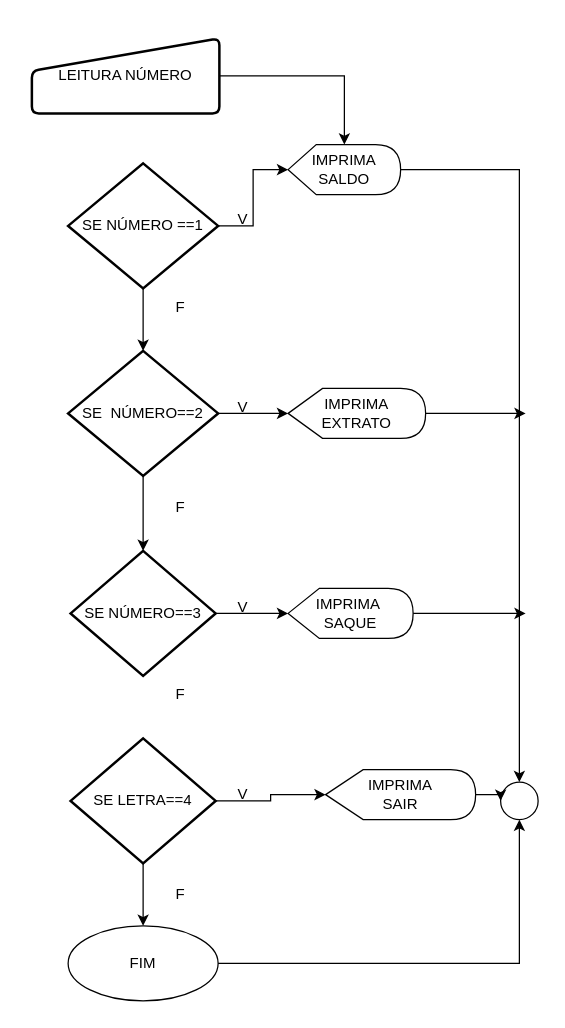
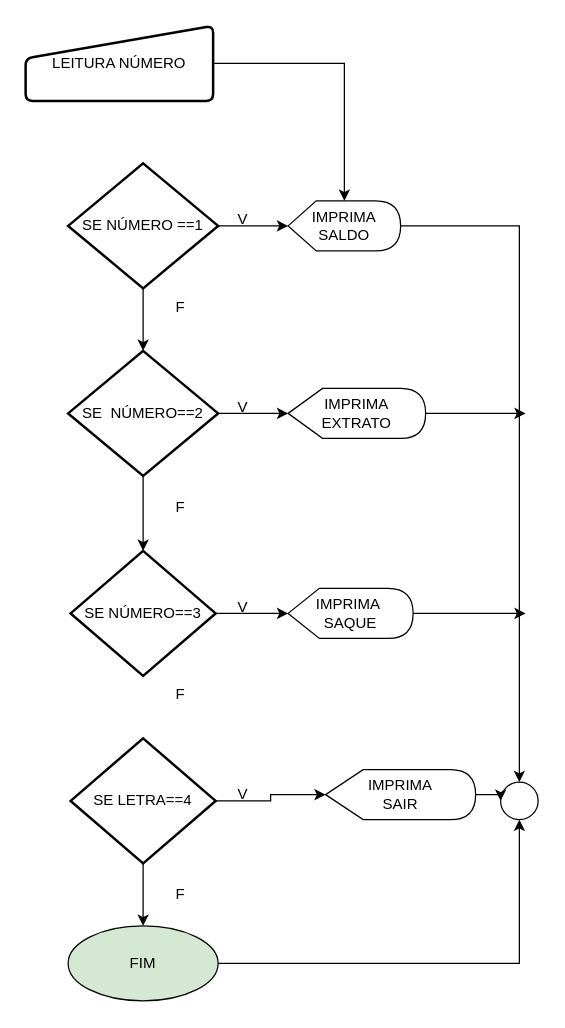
(126, 76) -> (119, 63)
(344, 169) -> (344, 226)
(143, 963) -> (143, 963)
